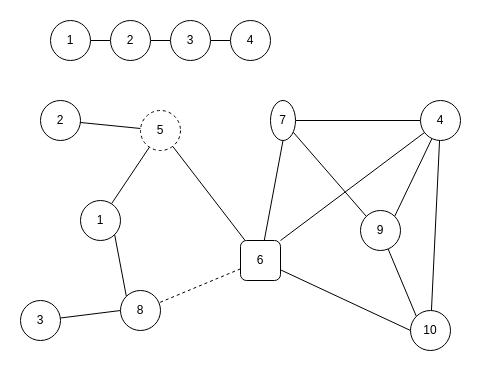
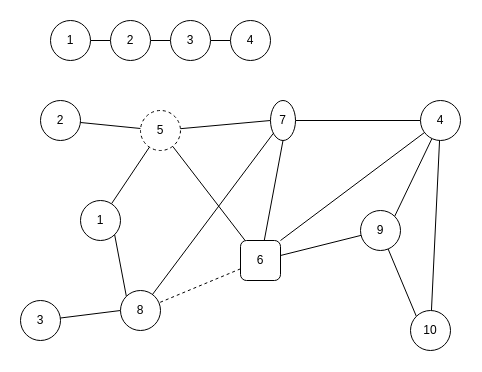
none -> (225, 125)
(329, 174) -> (213, 213)
(345, 300) -> (320, 246)
